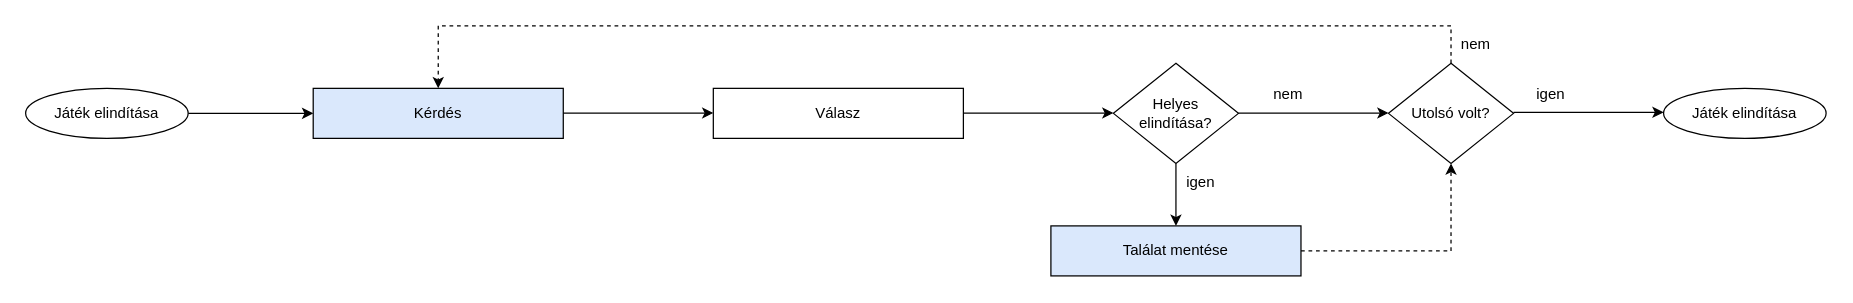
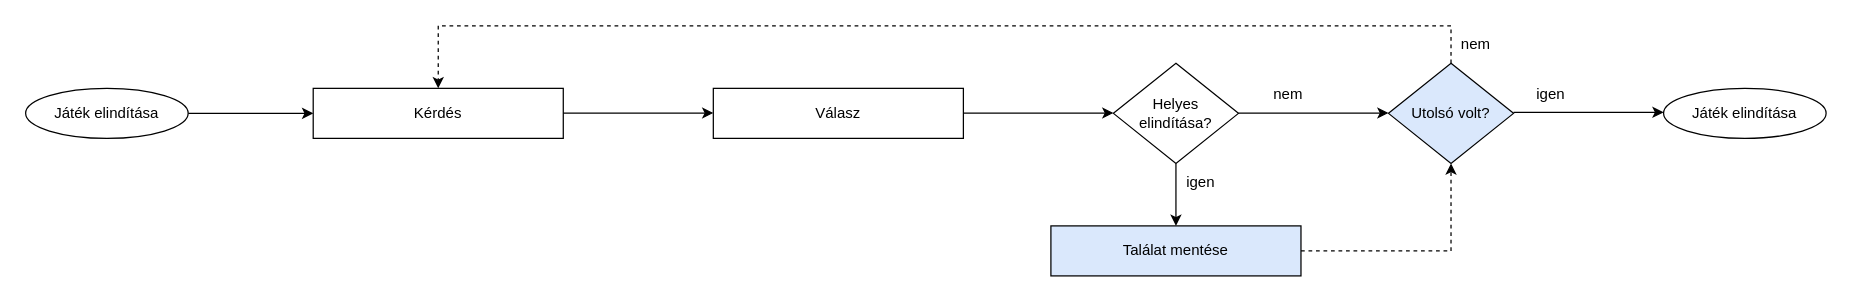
(438, 113) -> (438, 113)
(1451, 113) -> (1451, 113)
